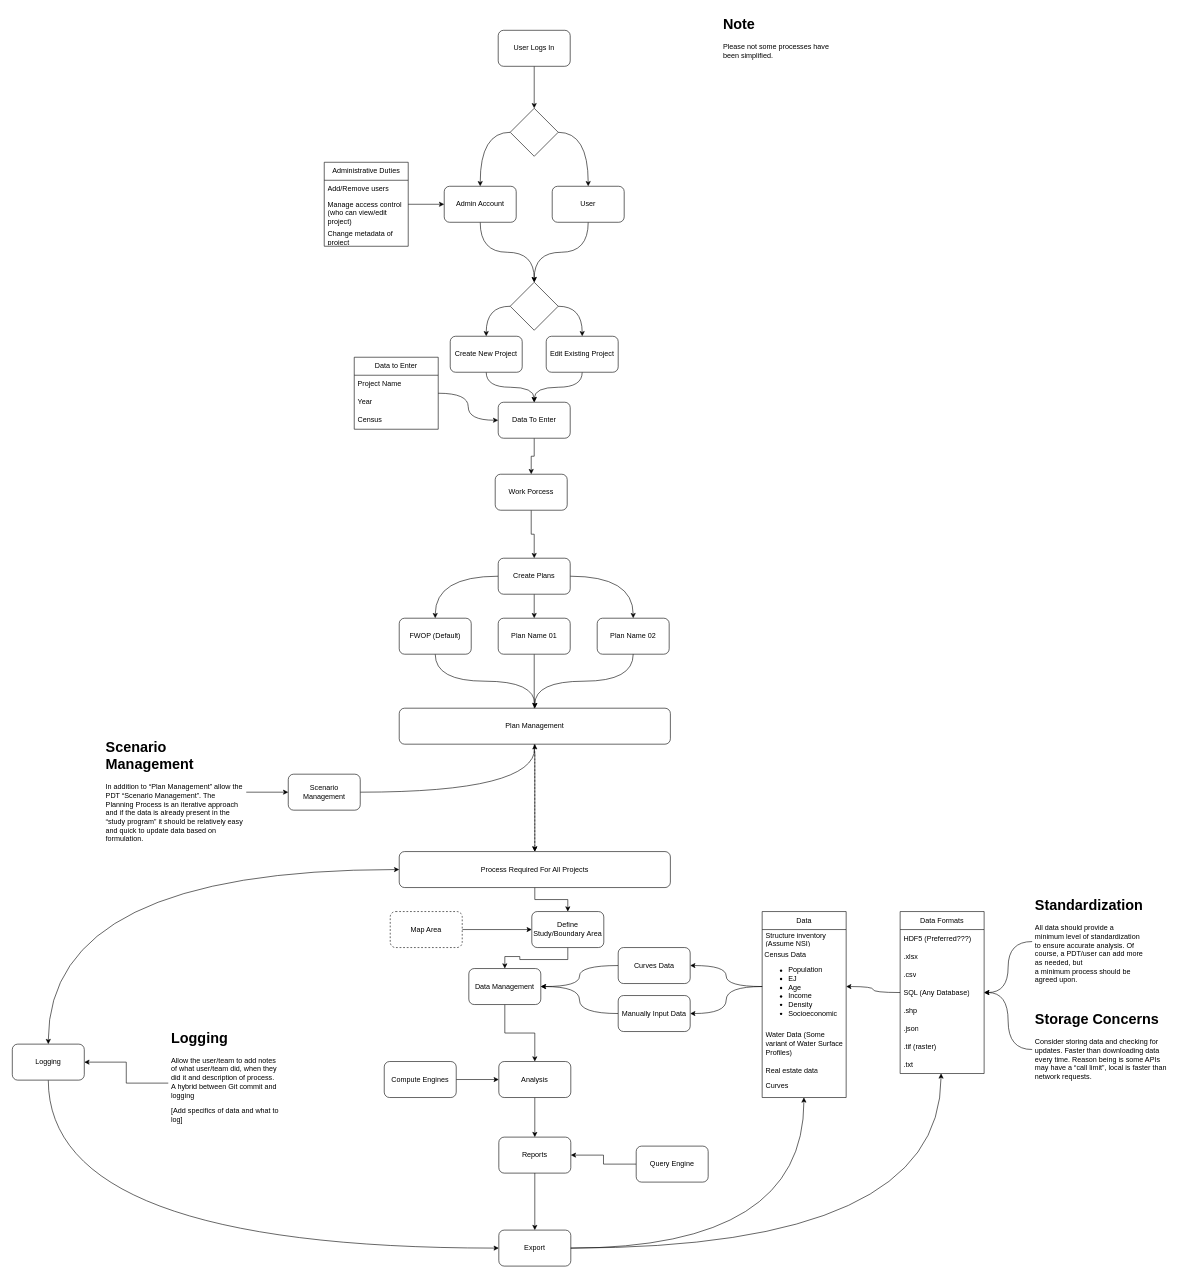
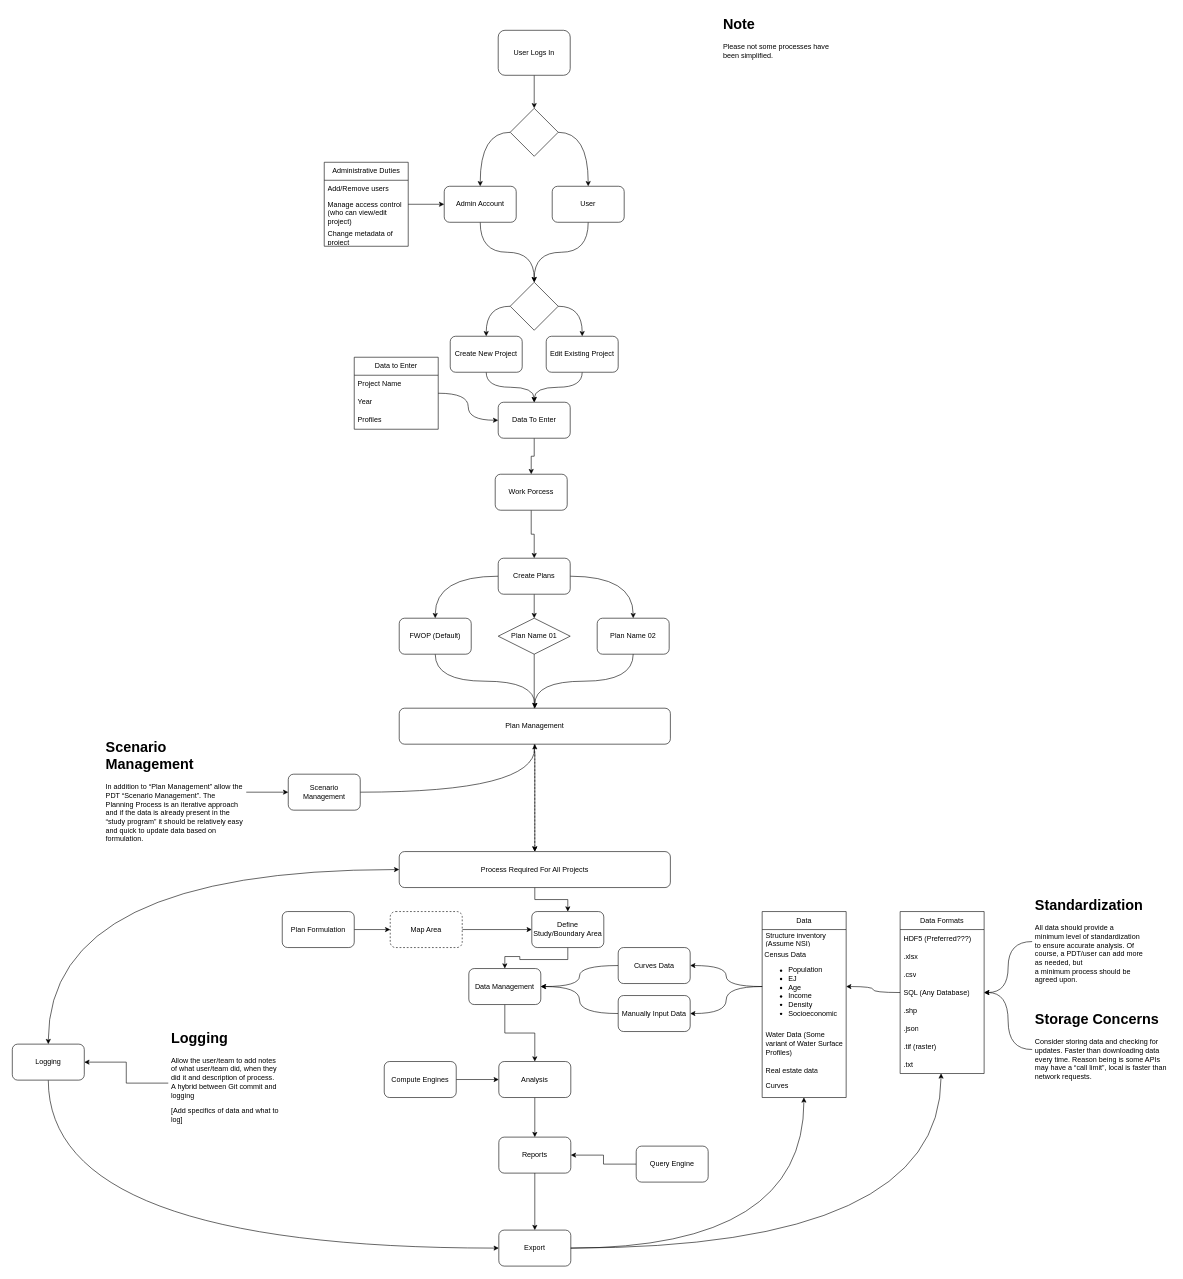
(534, 48) -> (534, 53)
(370, 420) -> (372, 420)
(534, 636) -> (534, 636)
none -> (318, 930)
none -> (370, 930)
